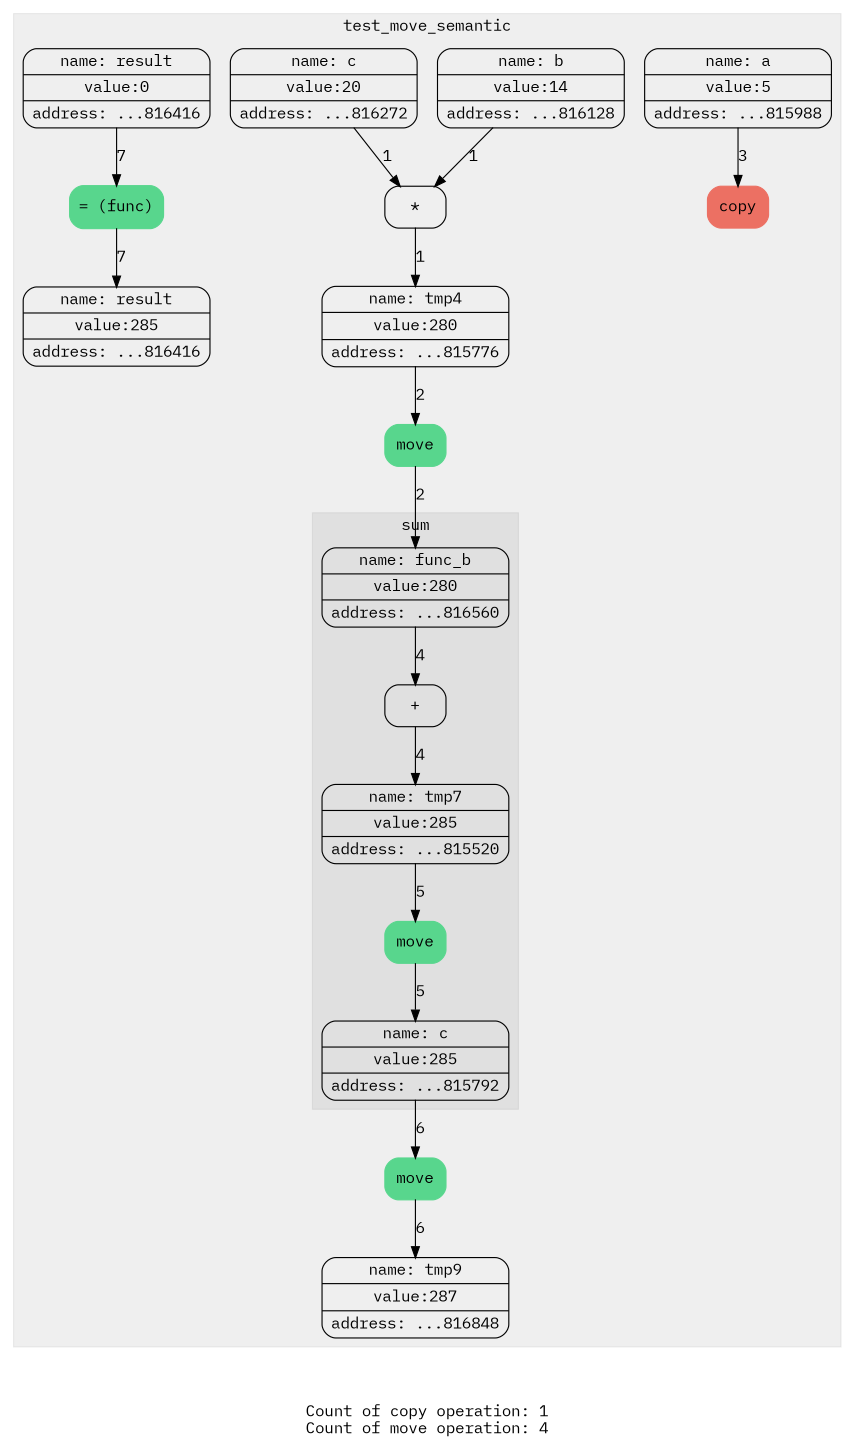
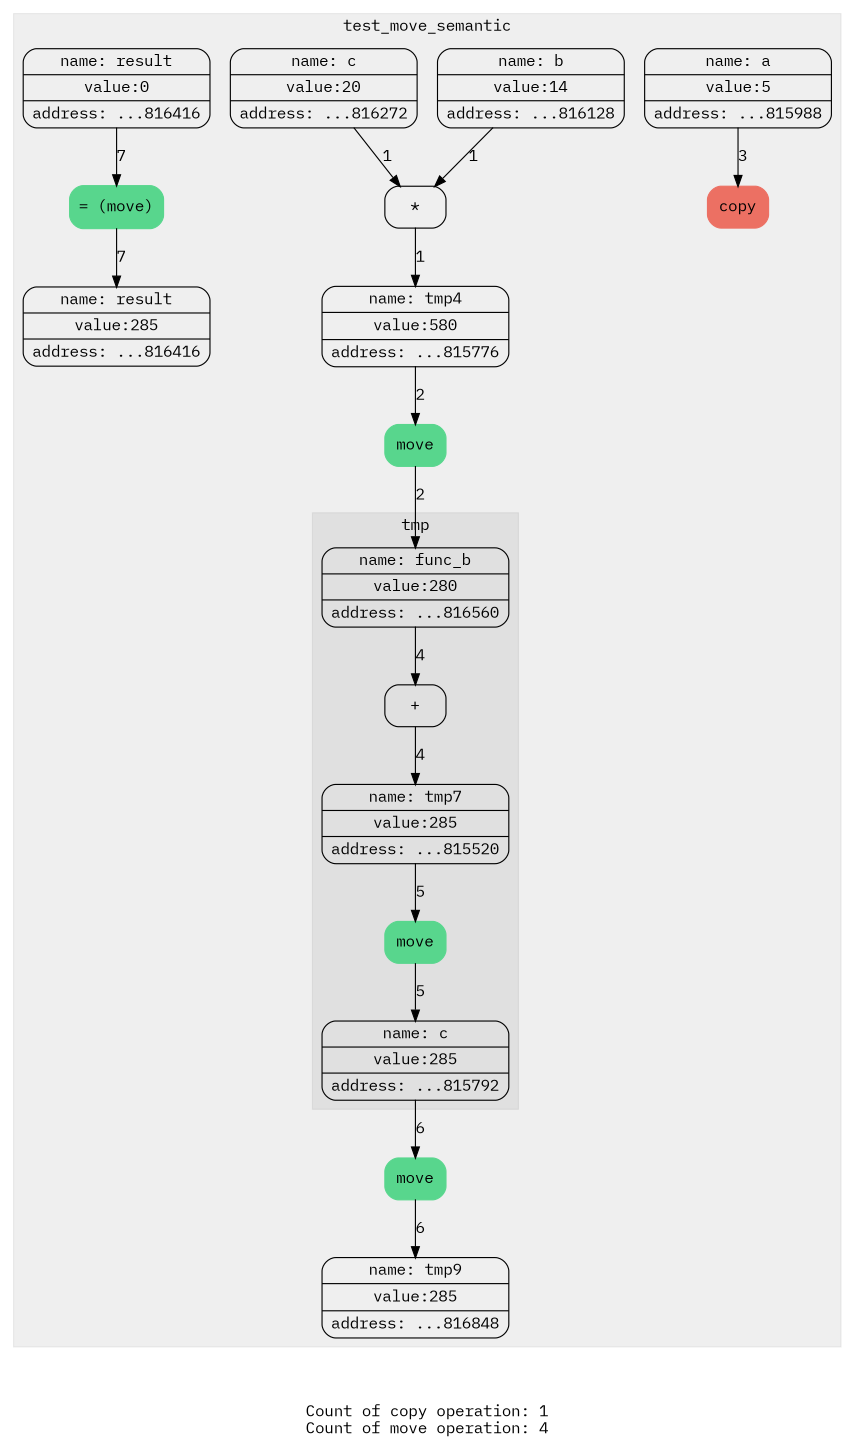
(117, 207) -> (117, 207)
(415, 325) -> (415, 325)
(415, 526) -> (415, 526)
(415, 1297) -> (415, 1297)
